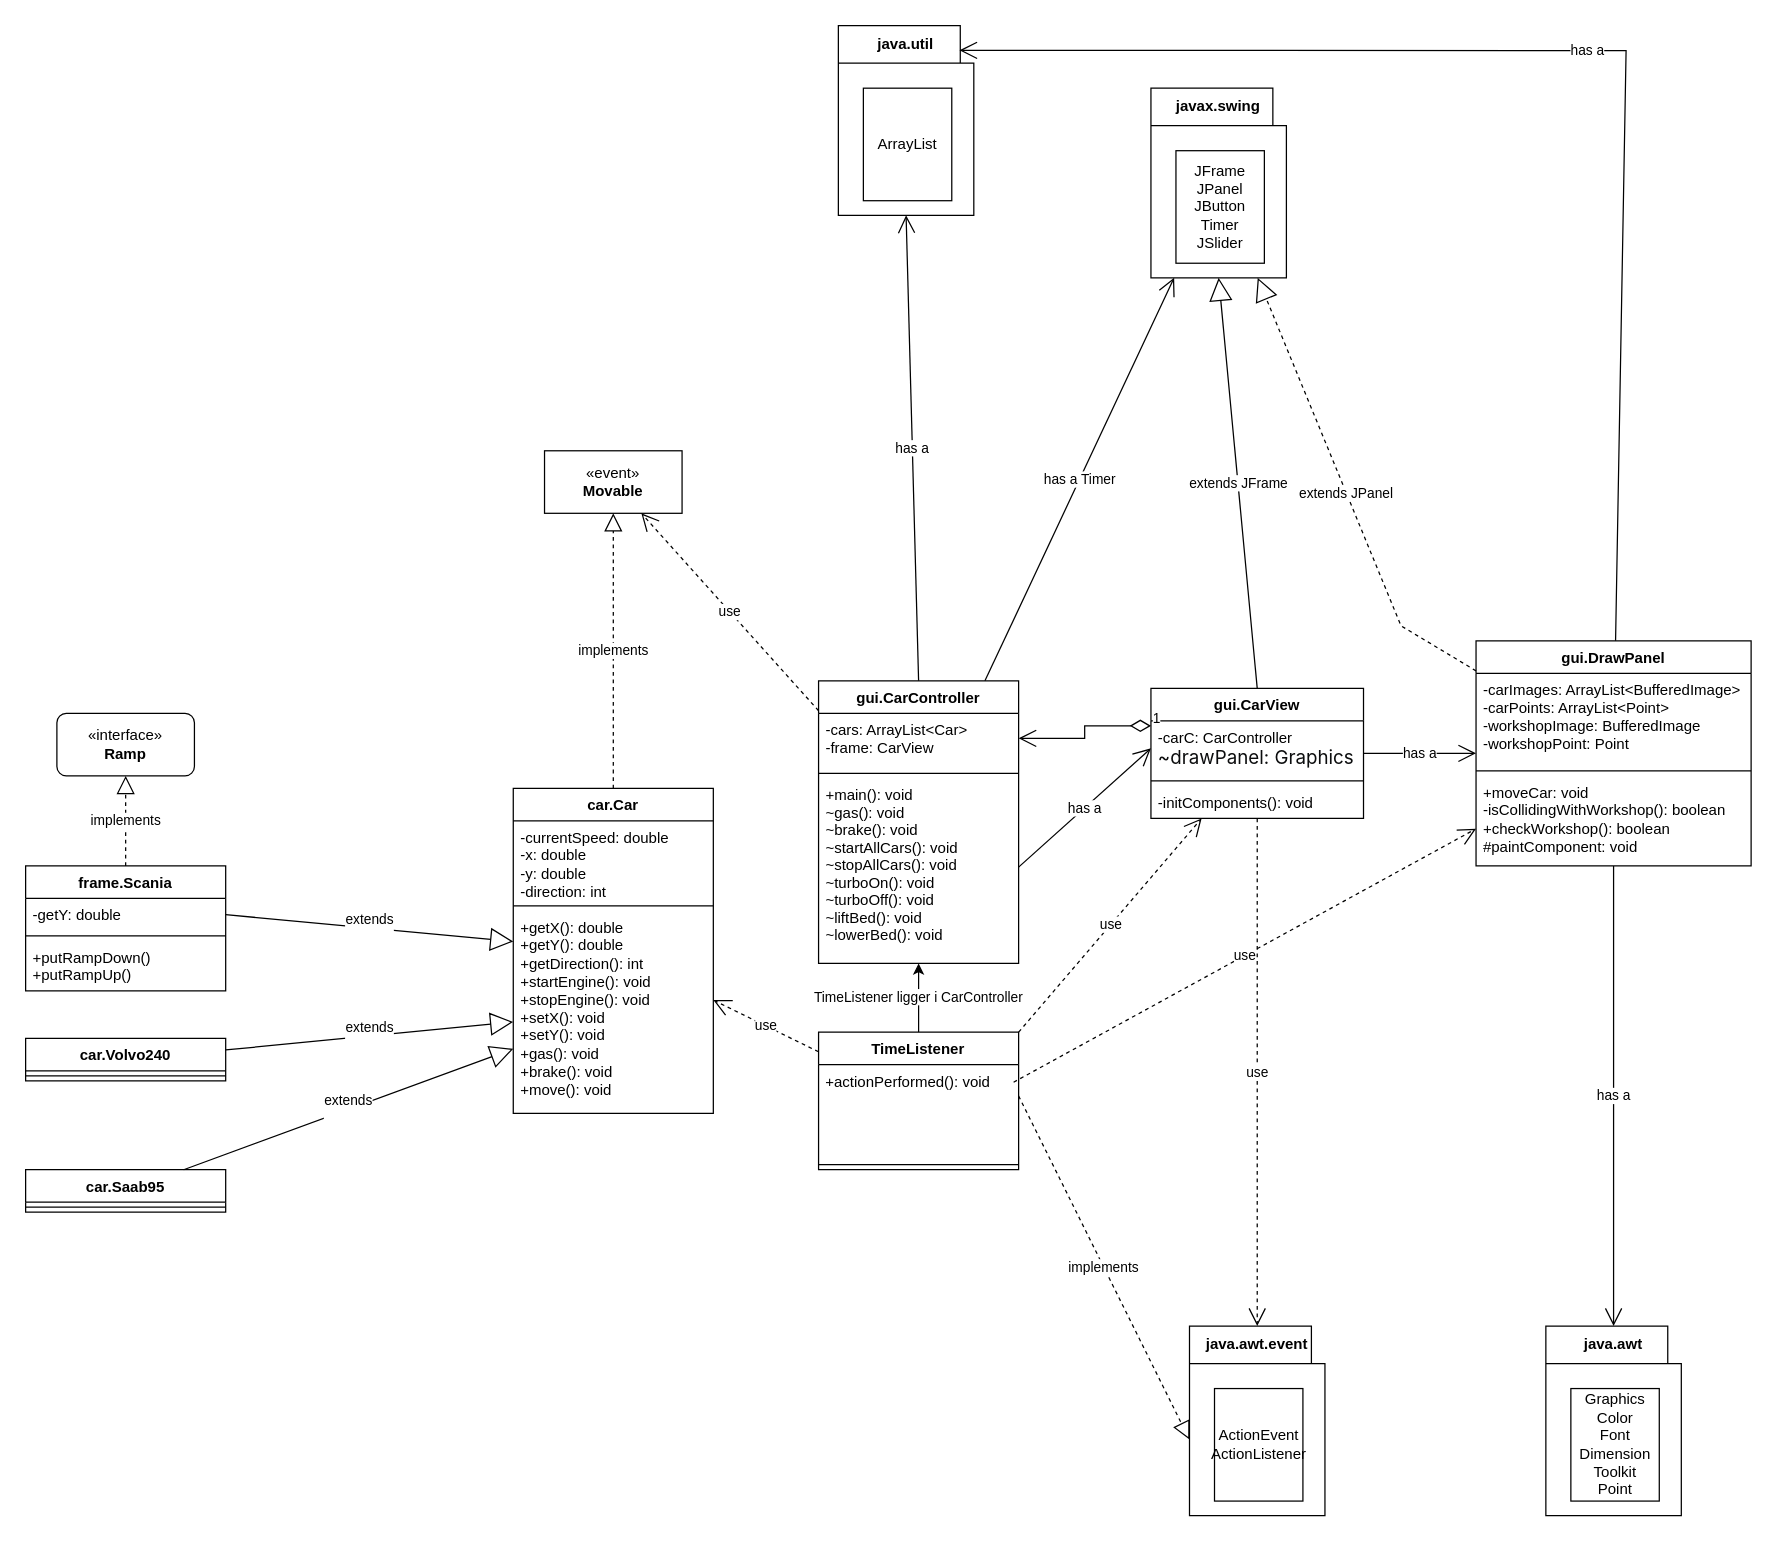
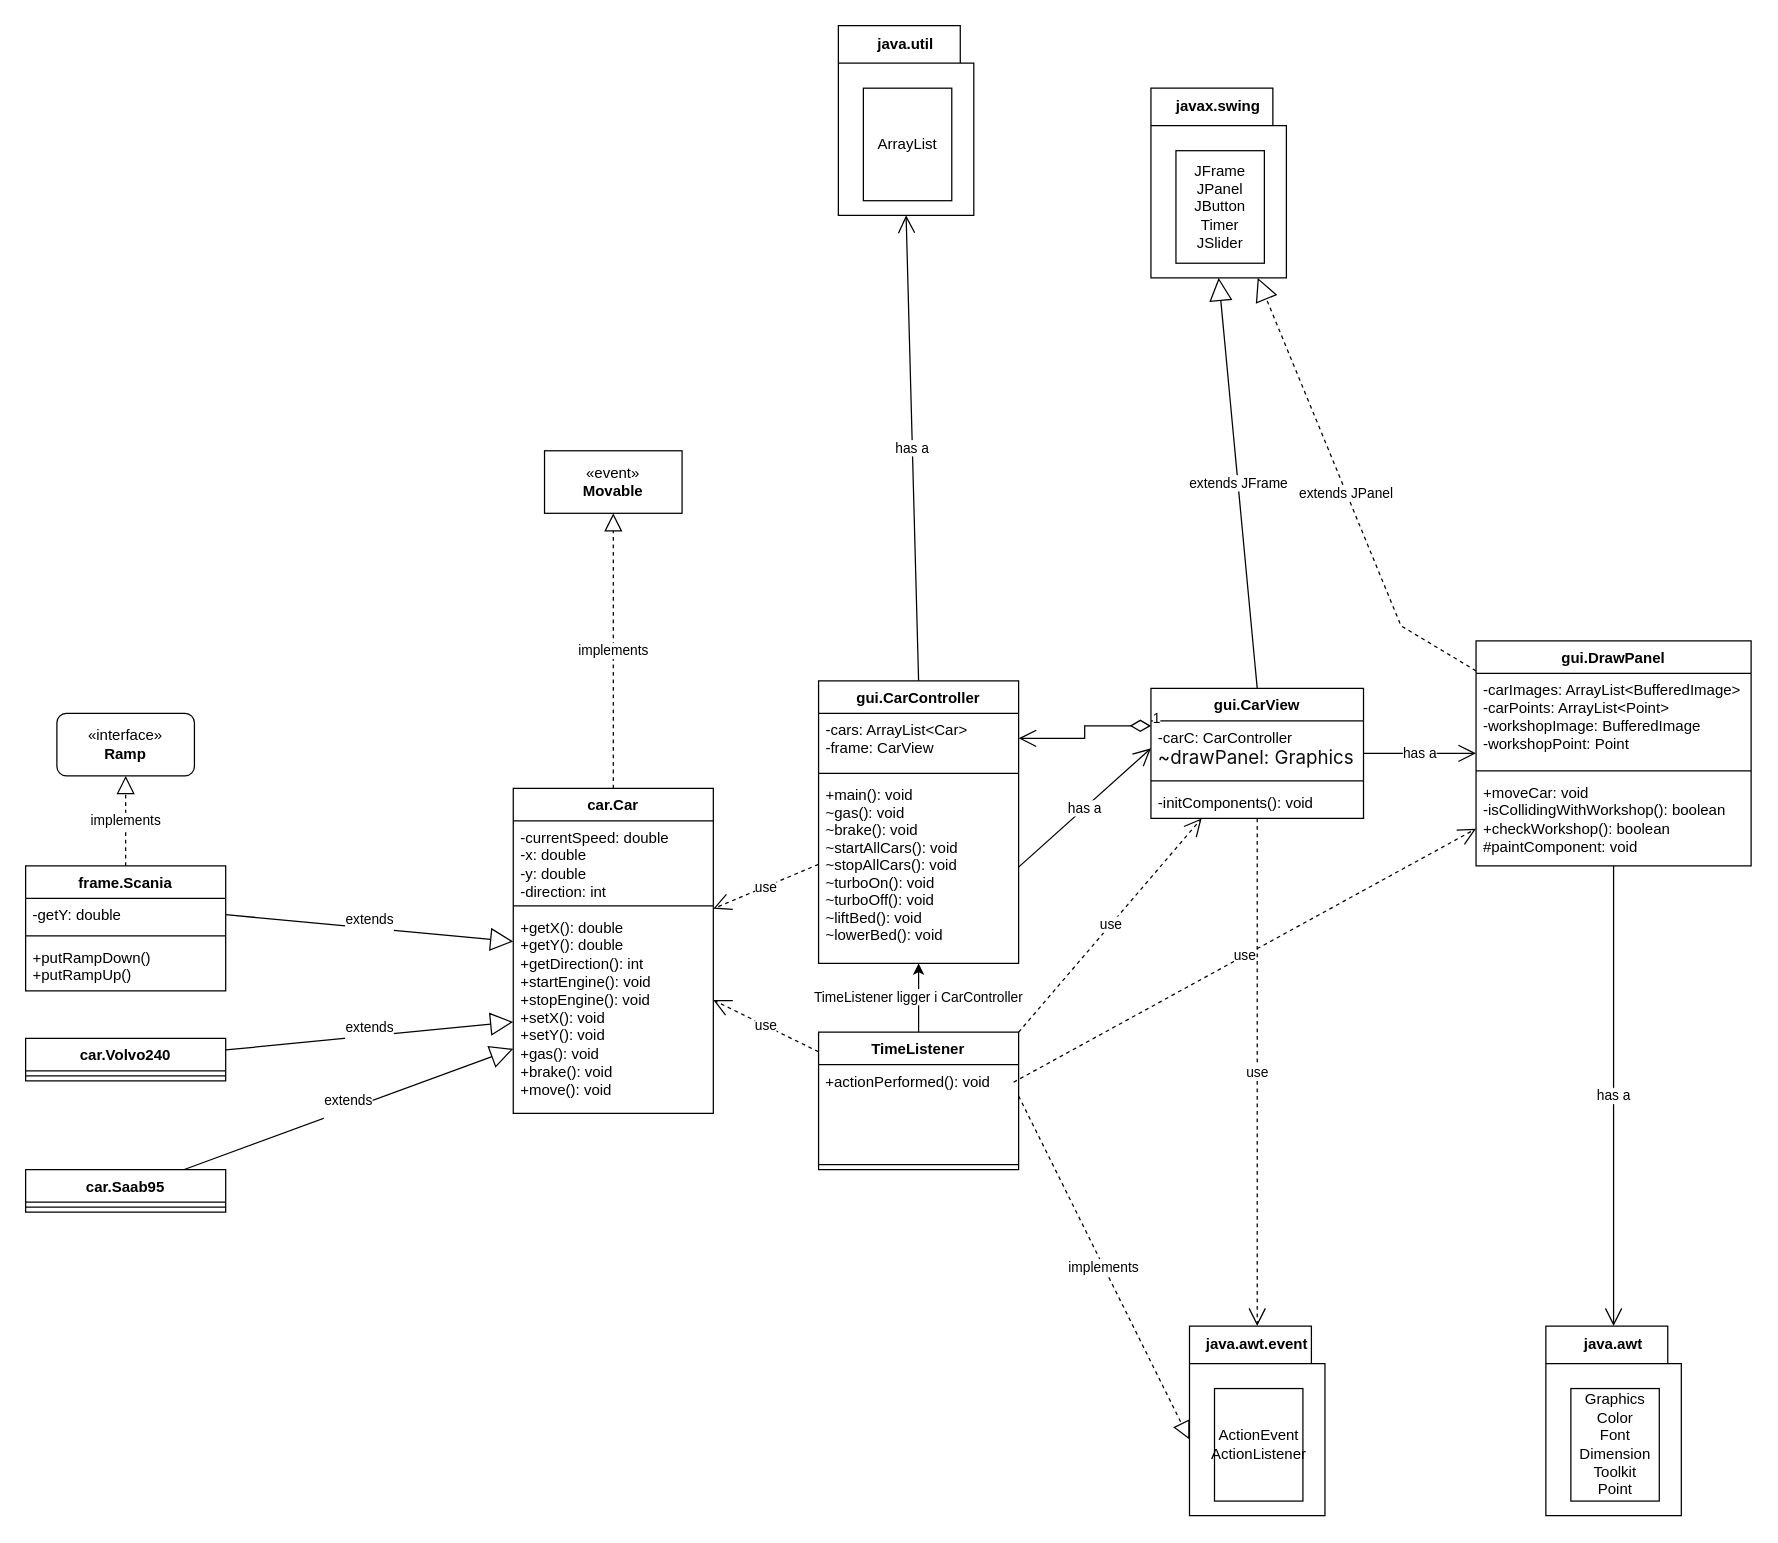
(1590, 51) -> none
(1078, 481) -> none
(731, 613) -> (767, 886)
